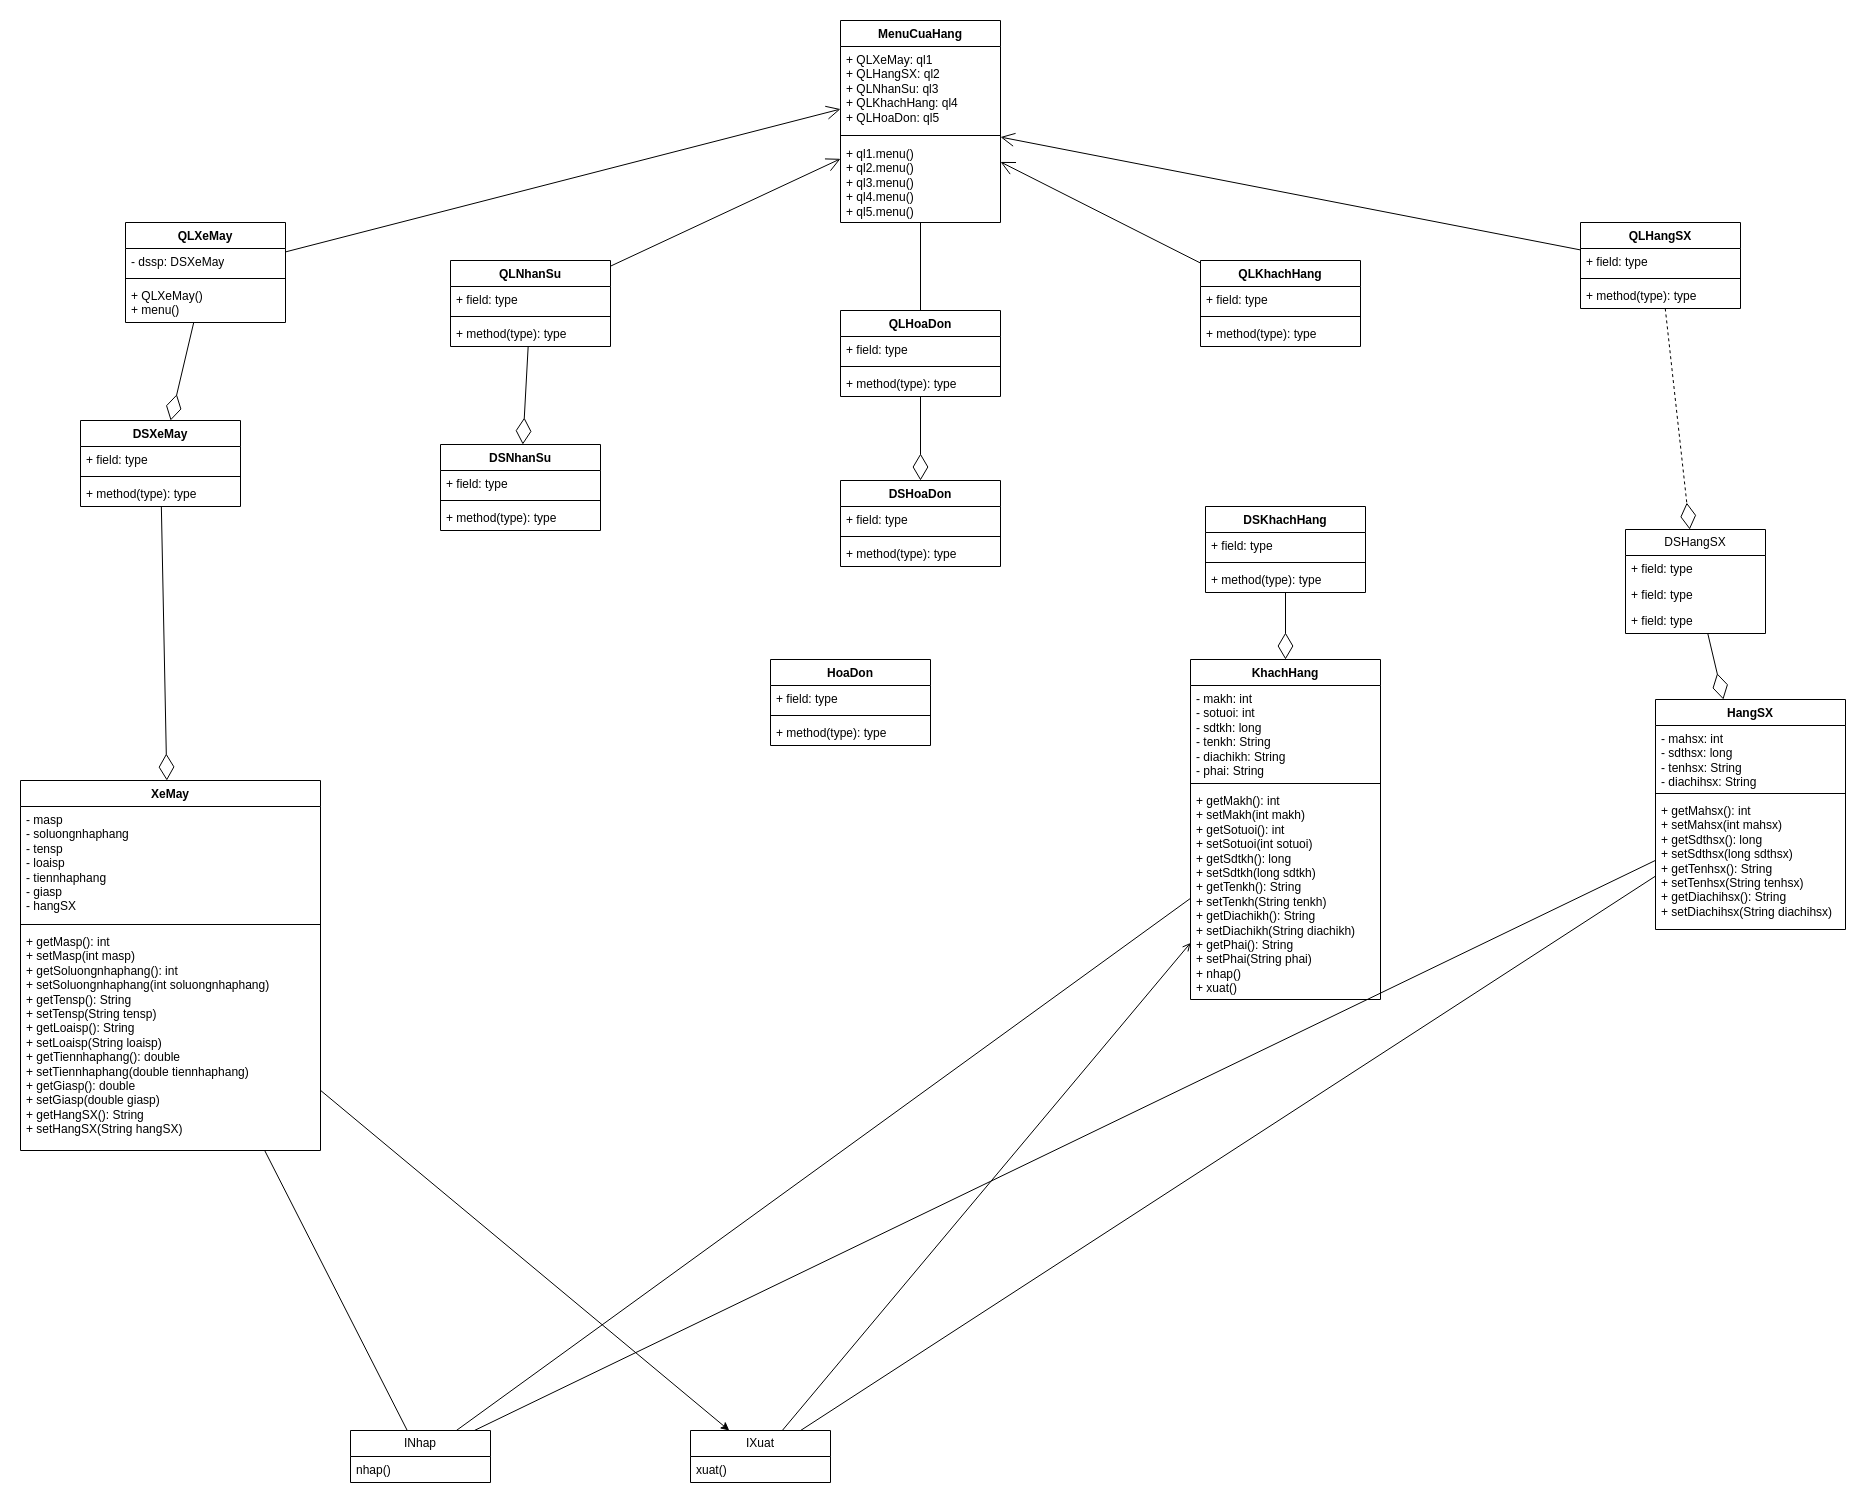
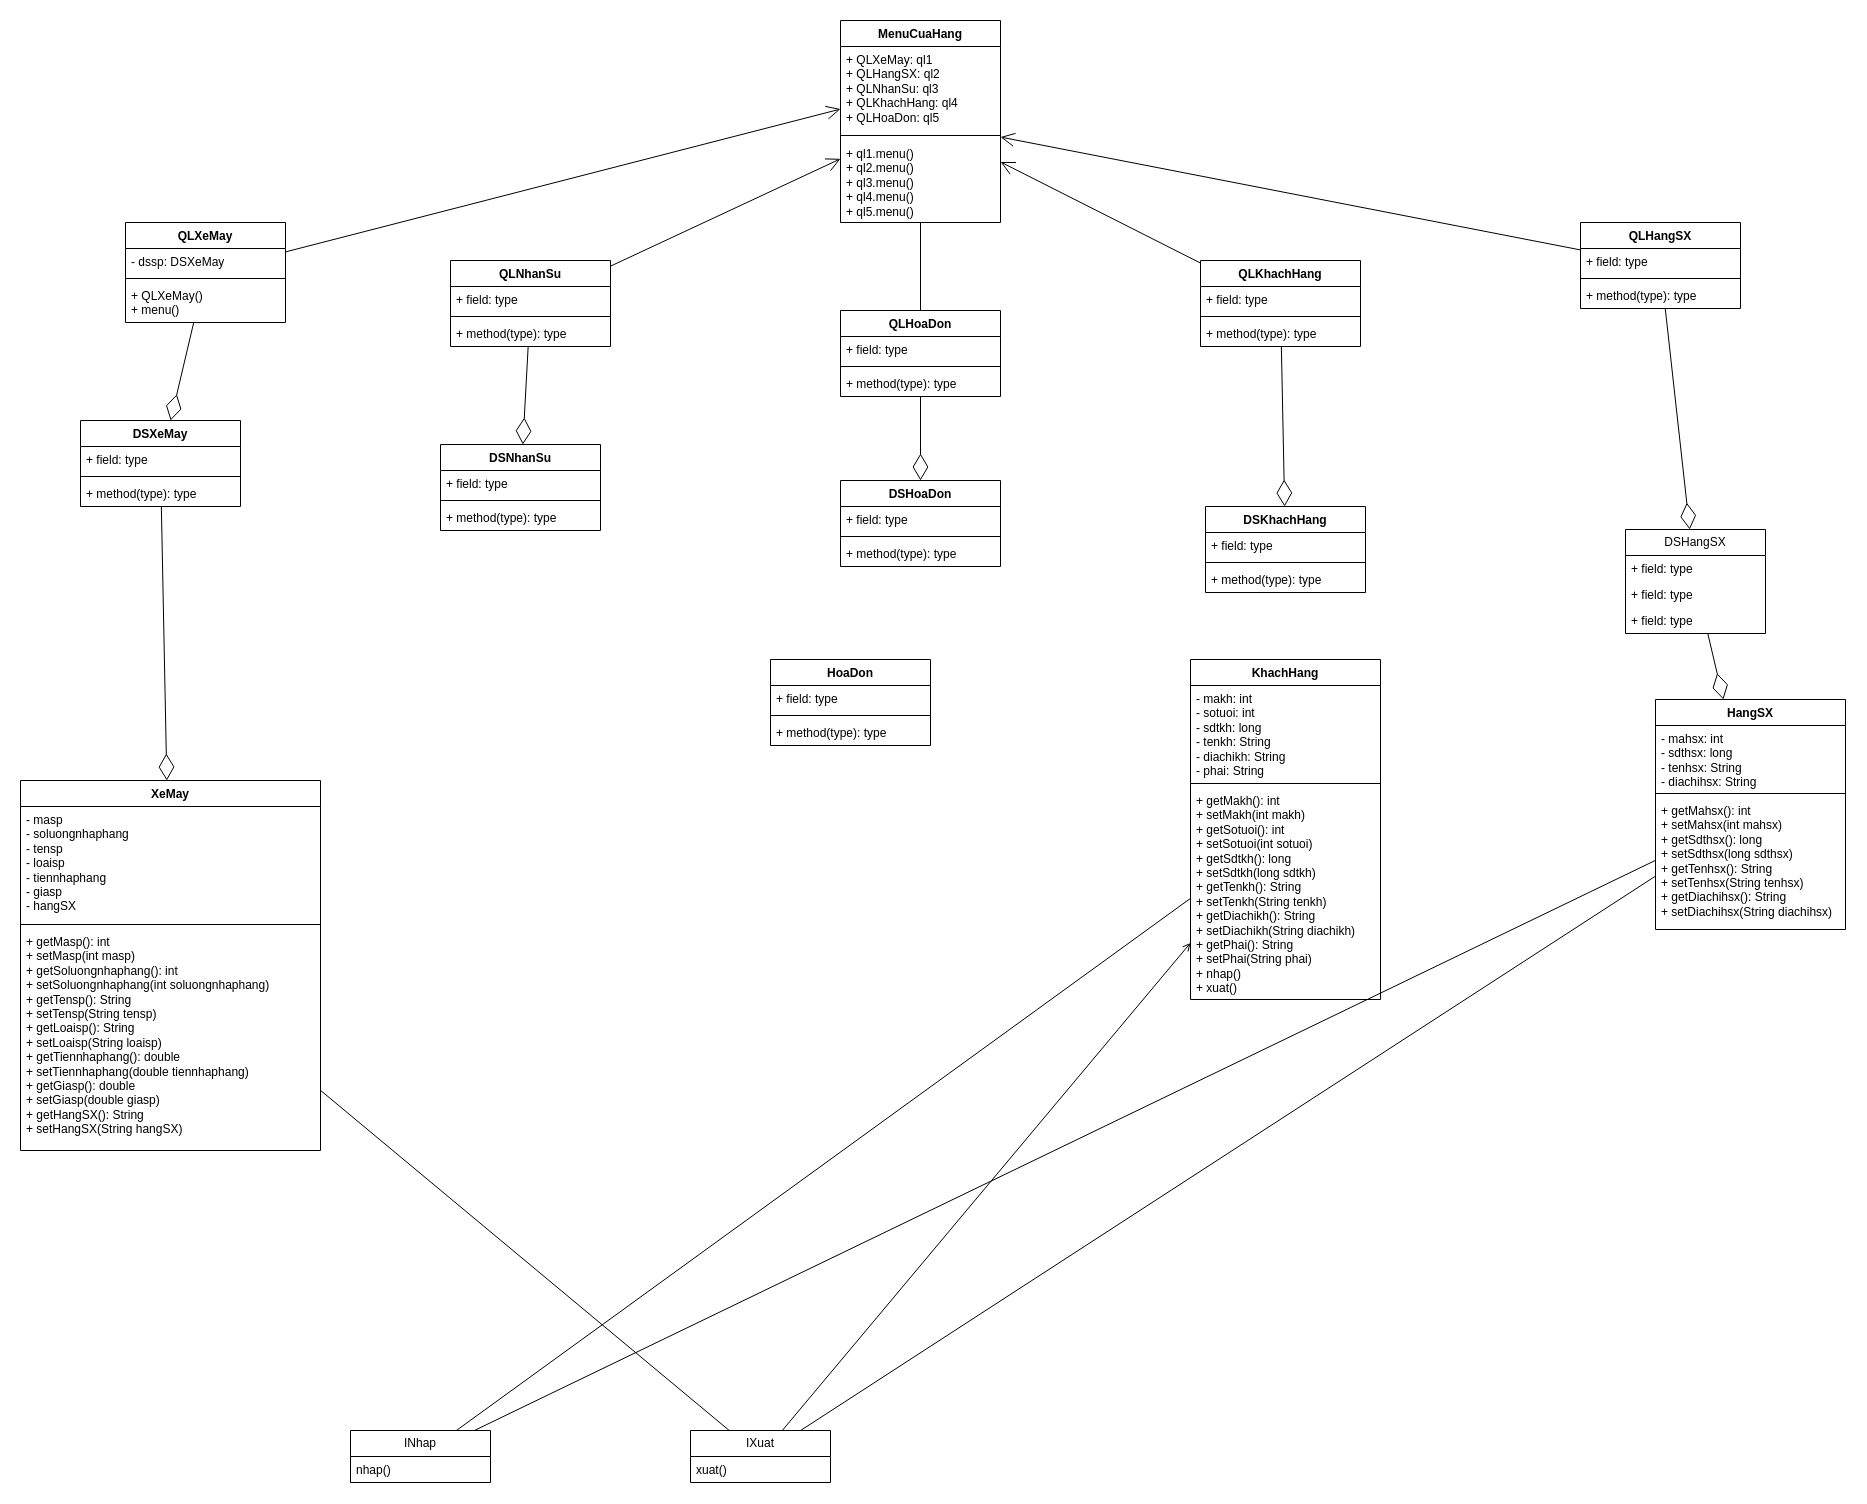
(1676, 407) -> (1676, 407)
none -> (1283, 414)
(1286, 614) -> none
(336, 1290) -> none
(723, 1425) -> (724, 1426)
